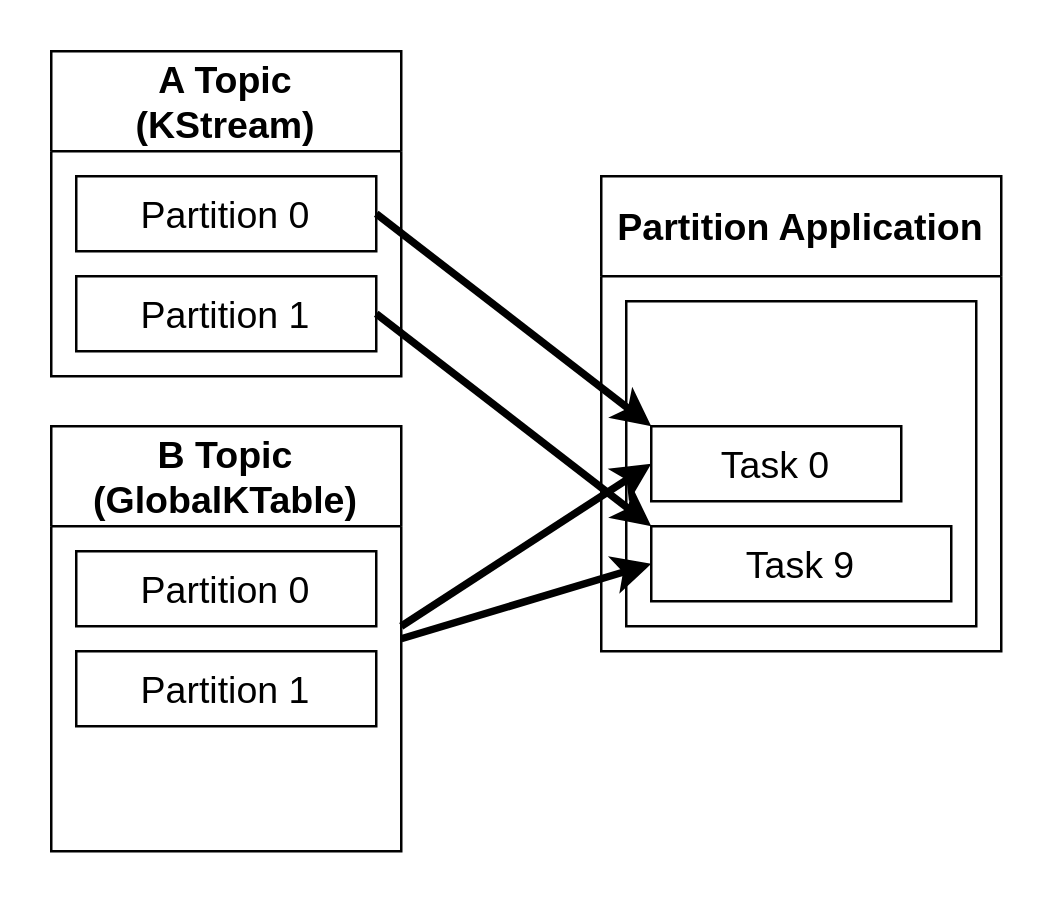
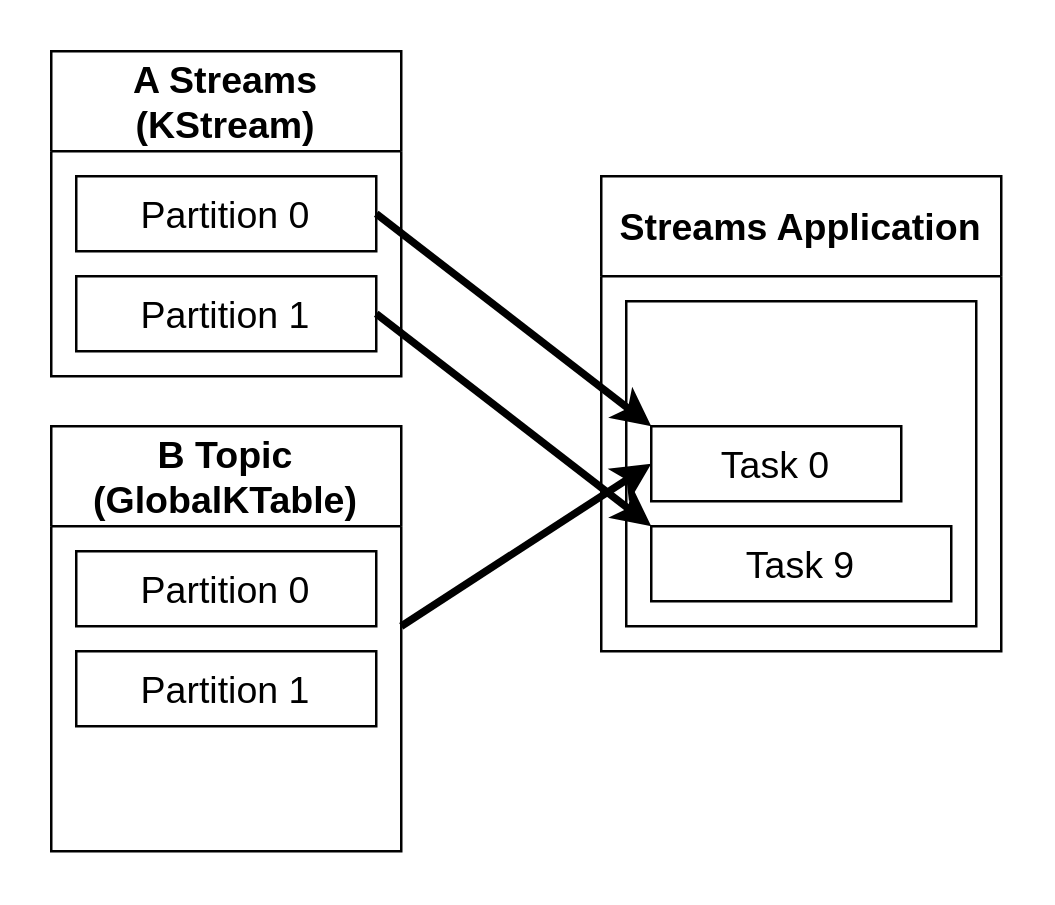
(226, 101) -> (226, 101)
(801, 226) -> (801, 226)
(501, 609) -> none
